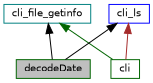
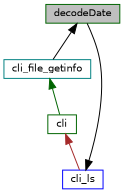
(51, 46) -> (62, 46)
(127, 46) -> (74, 157)
